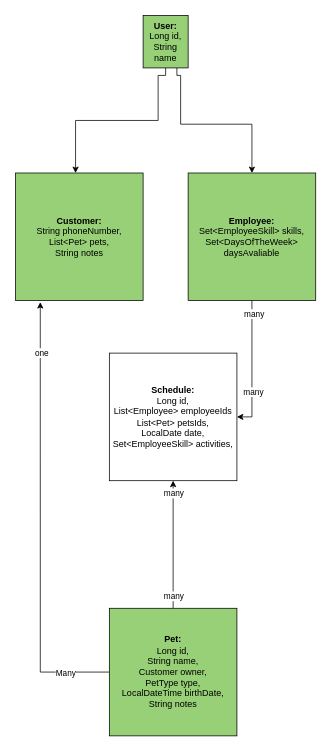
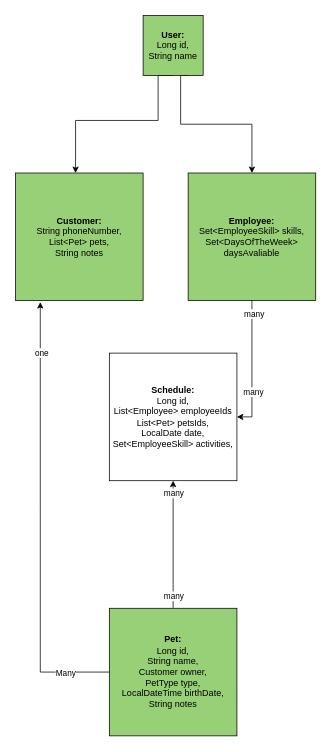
(165, 42) -> (173, 45)
